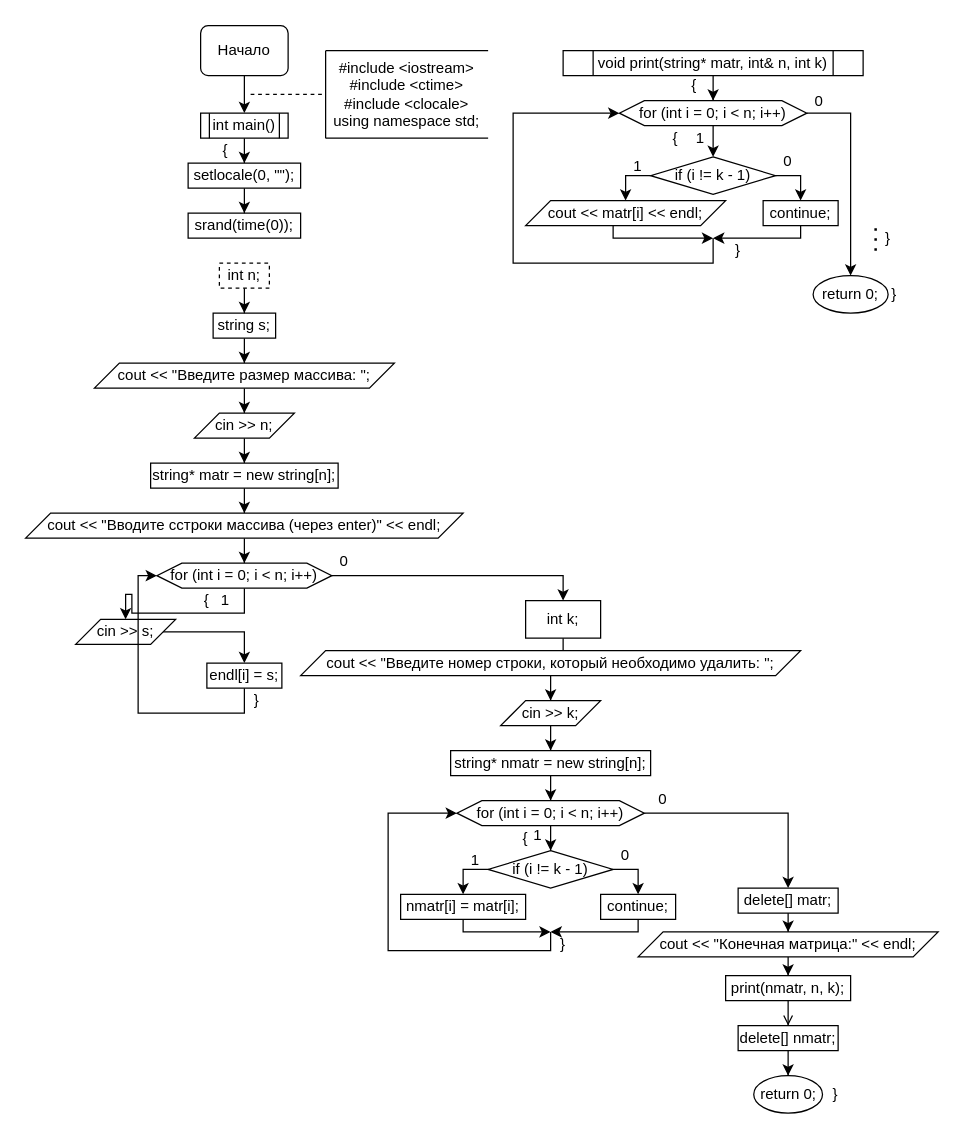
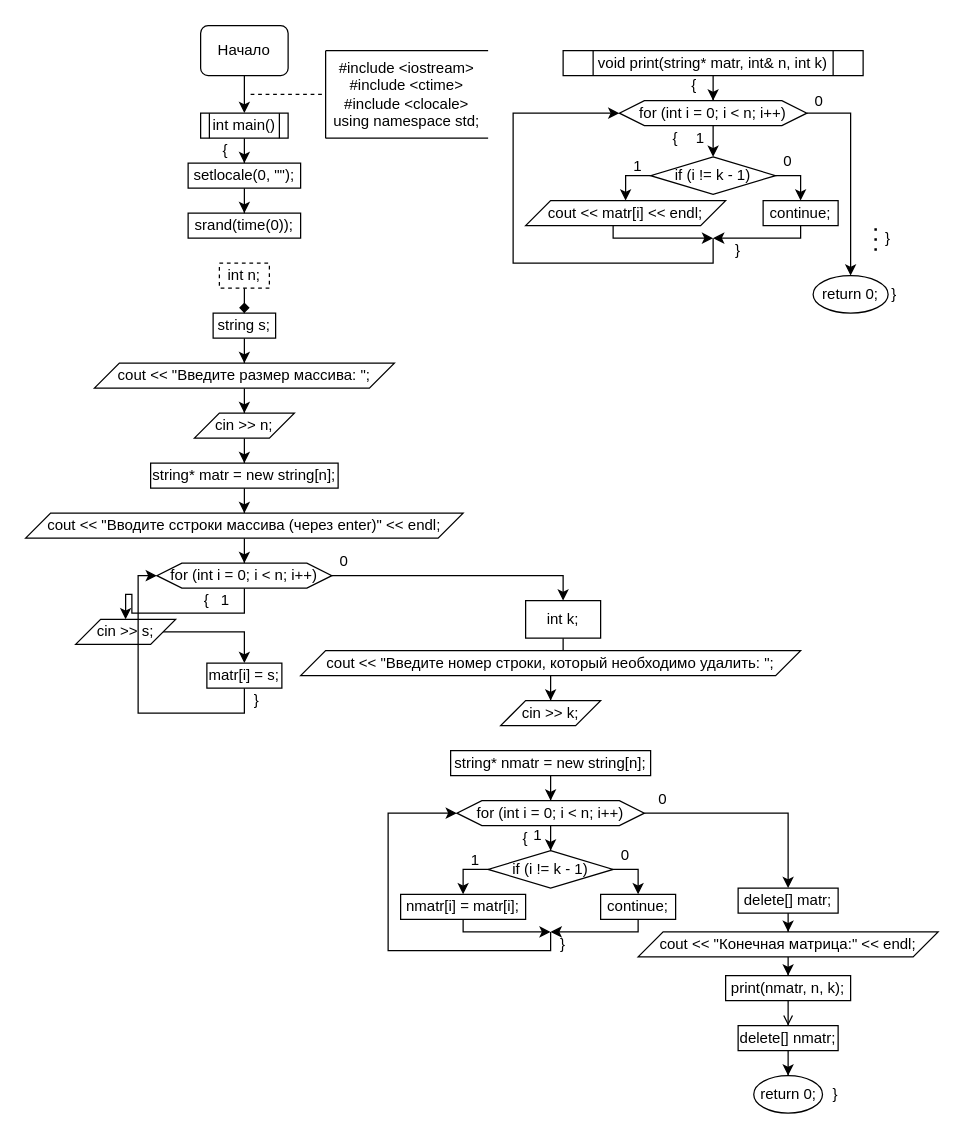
(244, 303) -> (244, 302)
(244, 676) -> (244, 676)
(551, 743) -> none
